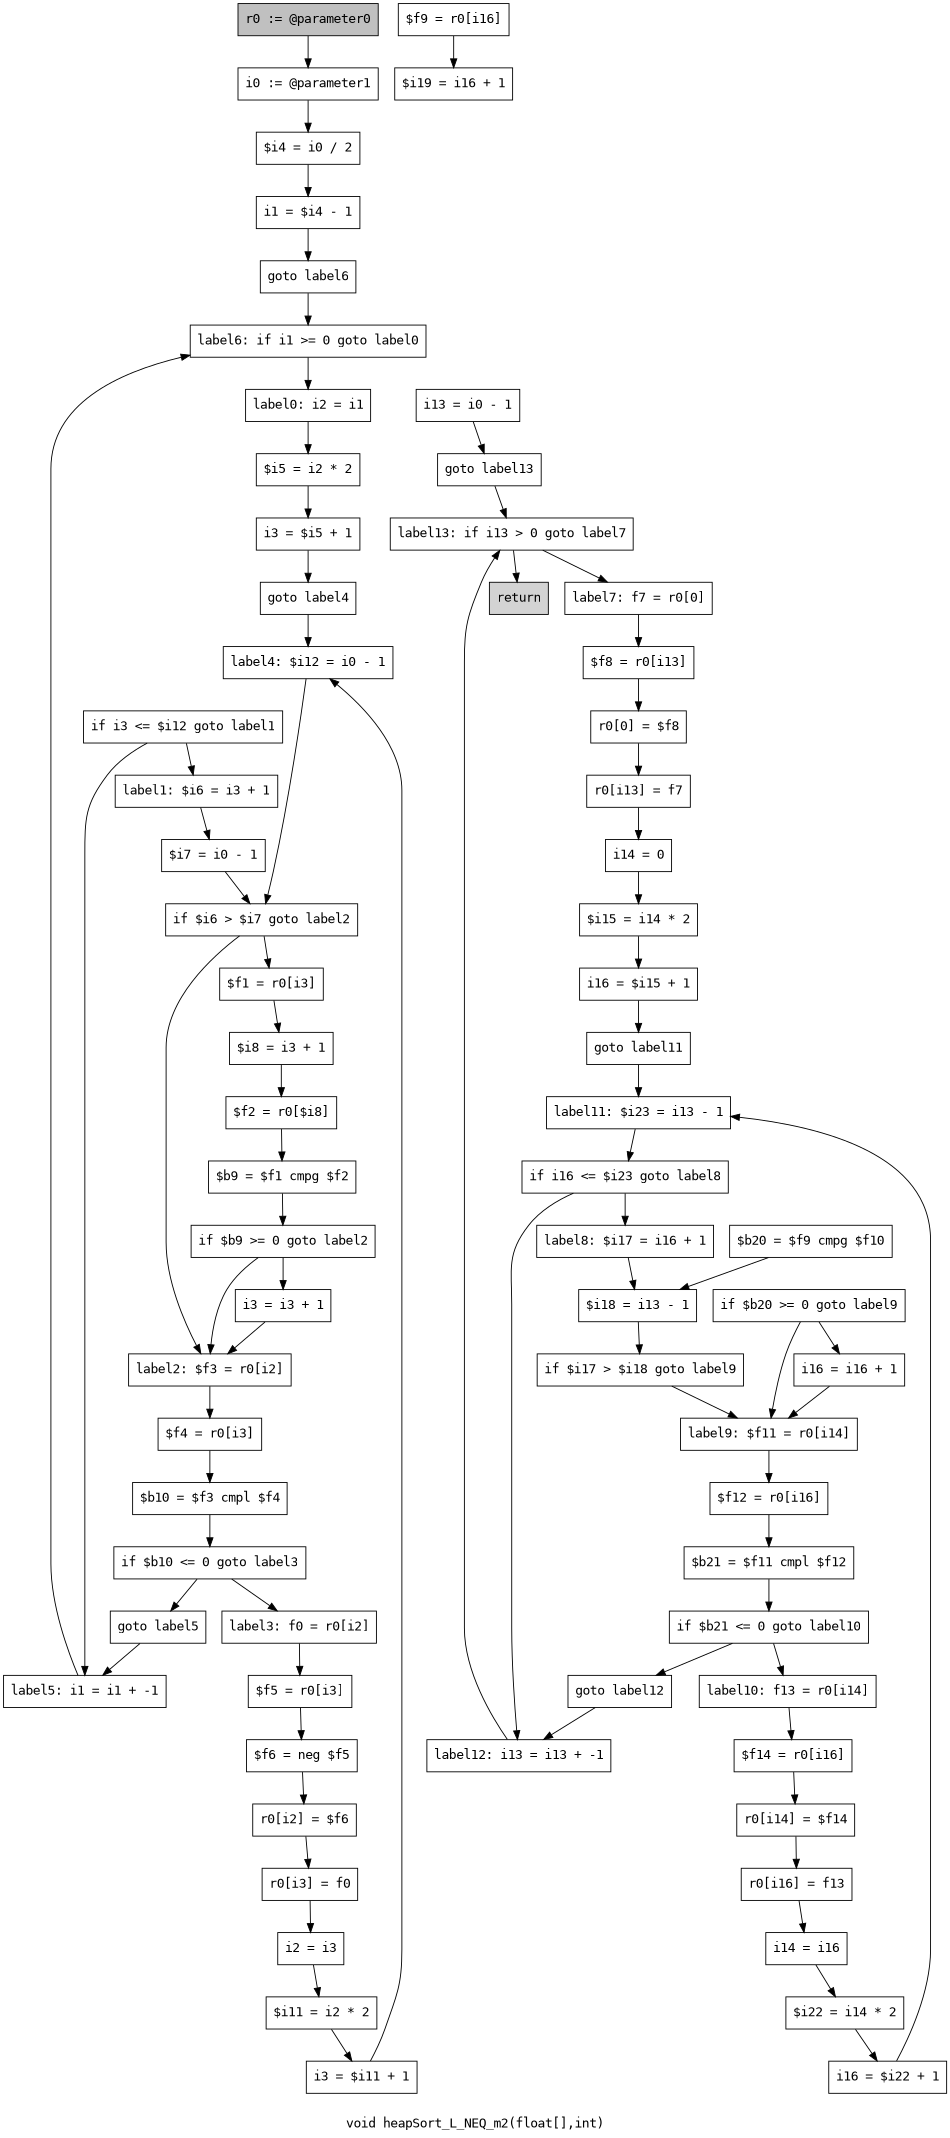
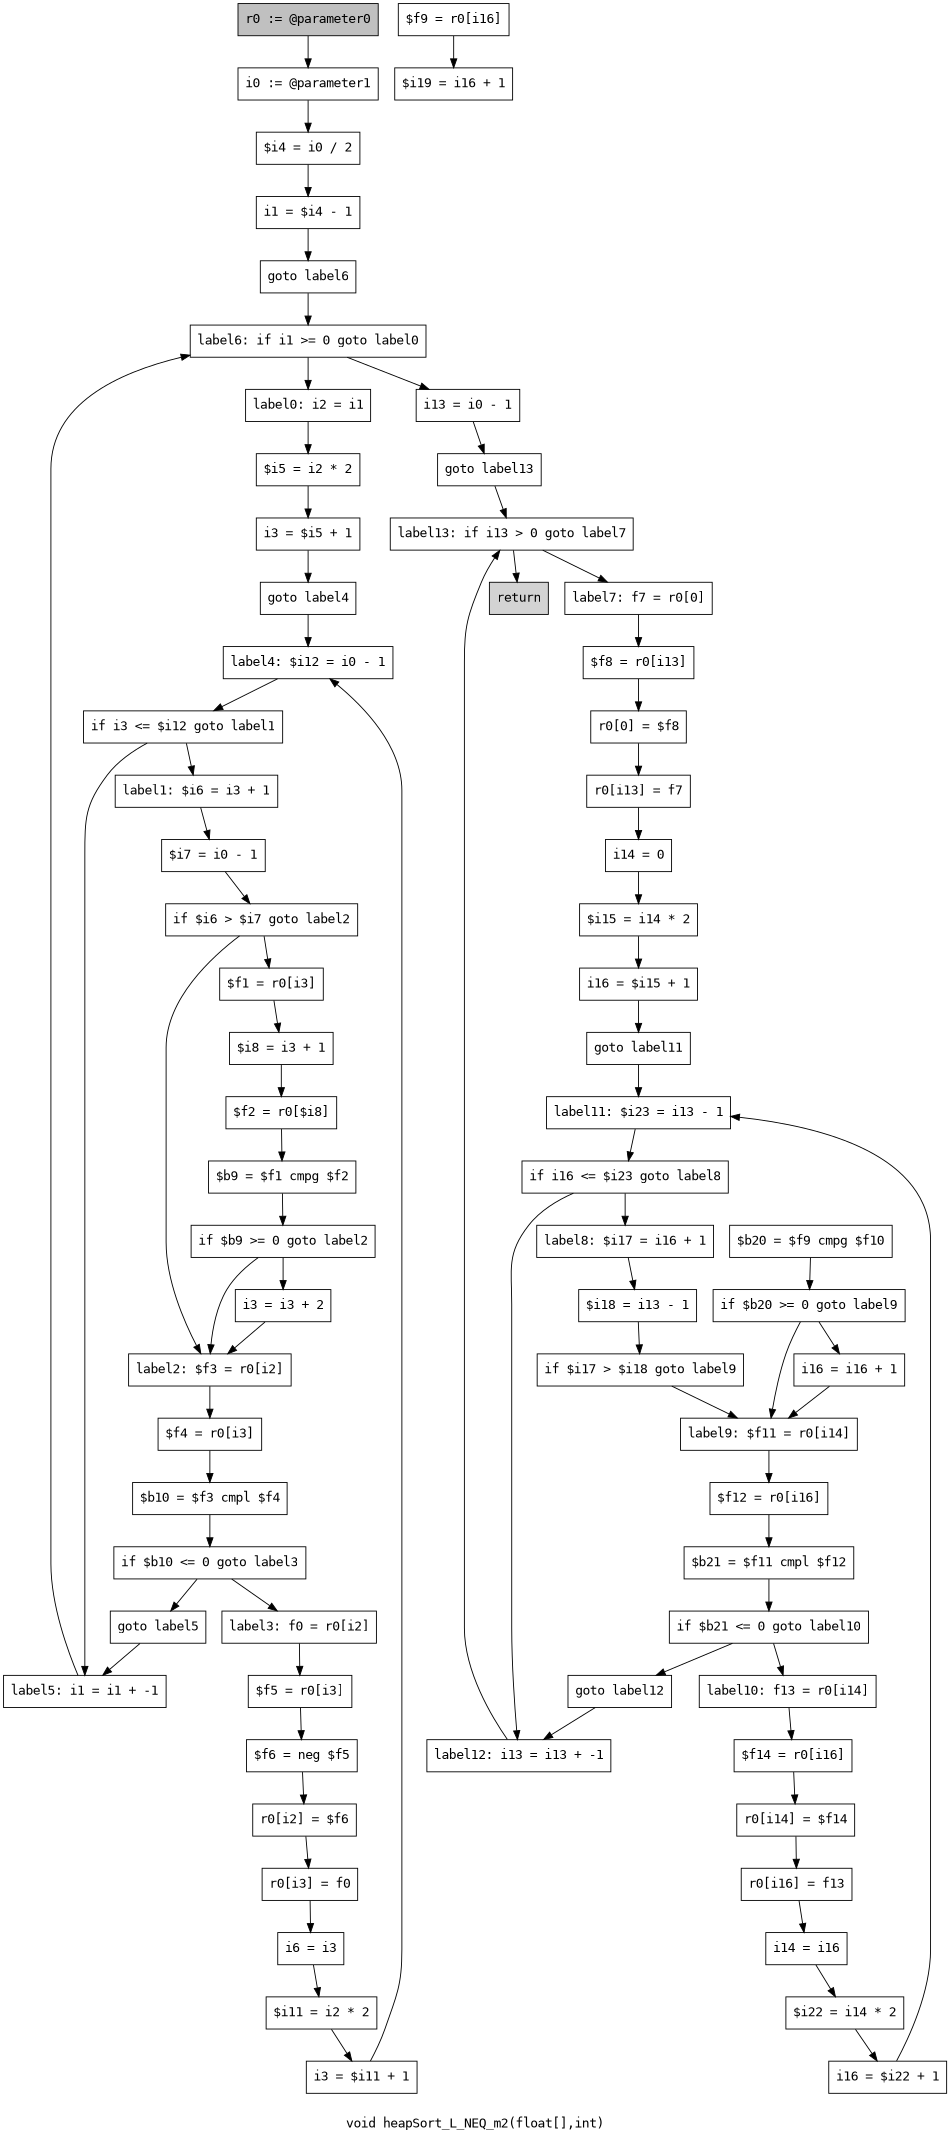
none -> (384, 372)
(290, 787) -> (250, 693)
(728, 1272) -> (810, 1269)
(283, 1306) -> (283, 1306)
(311, 1949) -> (311, 1949)
